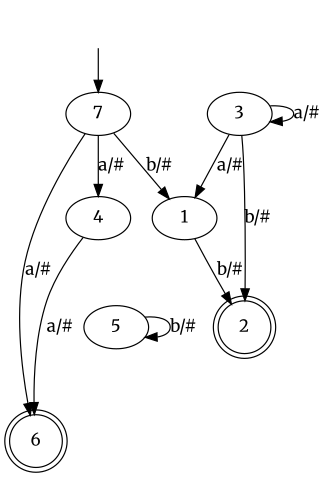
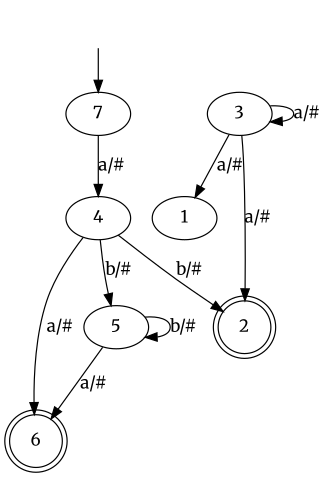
(138, 161) -> none
(258, 218) -> (258, 218)
(25, 262) -> (80, 378)
none -> (104, 267)
(210, 267) -> (165, 271)
